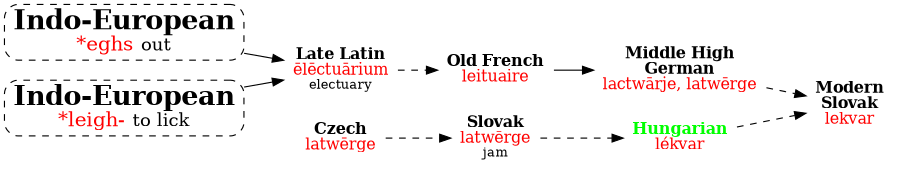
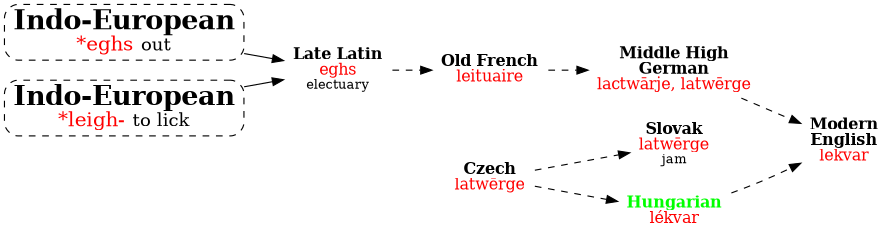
(341, 70) -> (338, 70)
(568, 70) -> (563, 70)
(850, 104) -> (844, 140)
(576, 138) -> (571, 193)
